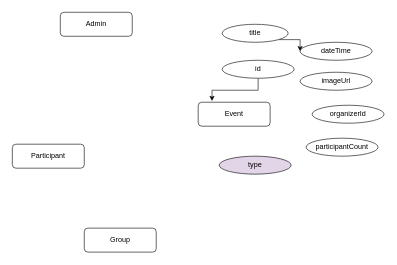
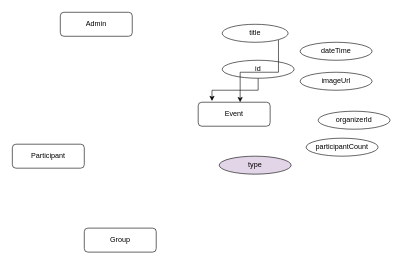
(293, 40) -> (279, 57)
(348, 114) -> (354, 120)
